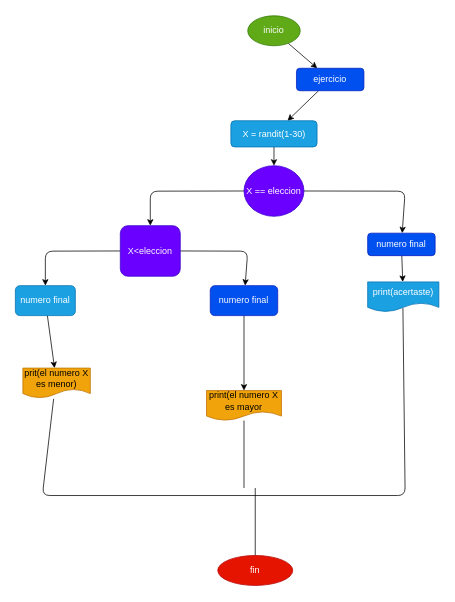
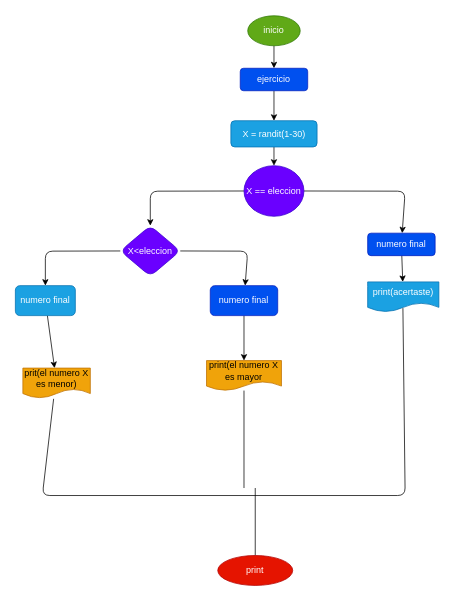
(330, 79) -> (274, 79)
(150, 251) -> (150, 251)
(244, 405) -> (244, 375)
(255, 570) -> (255, 570)
